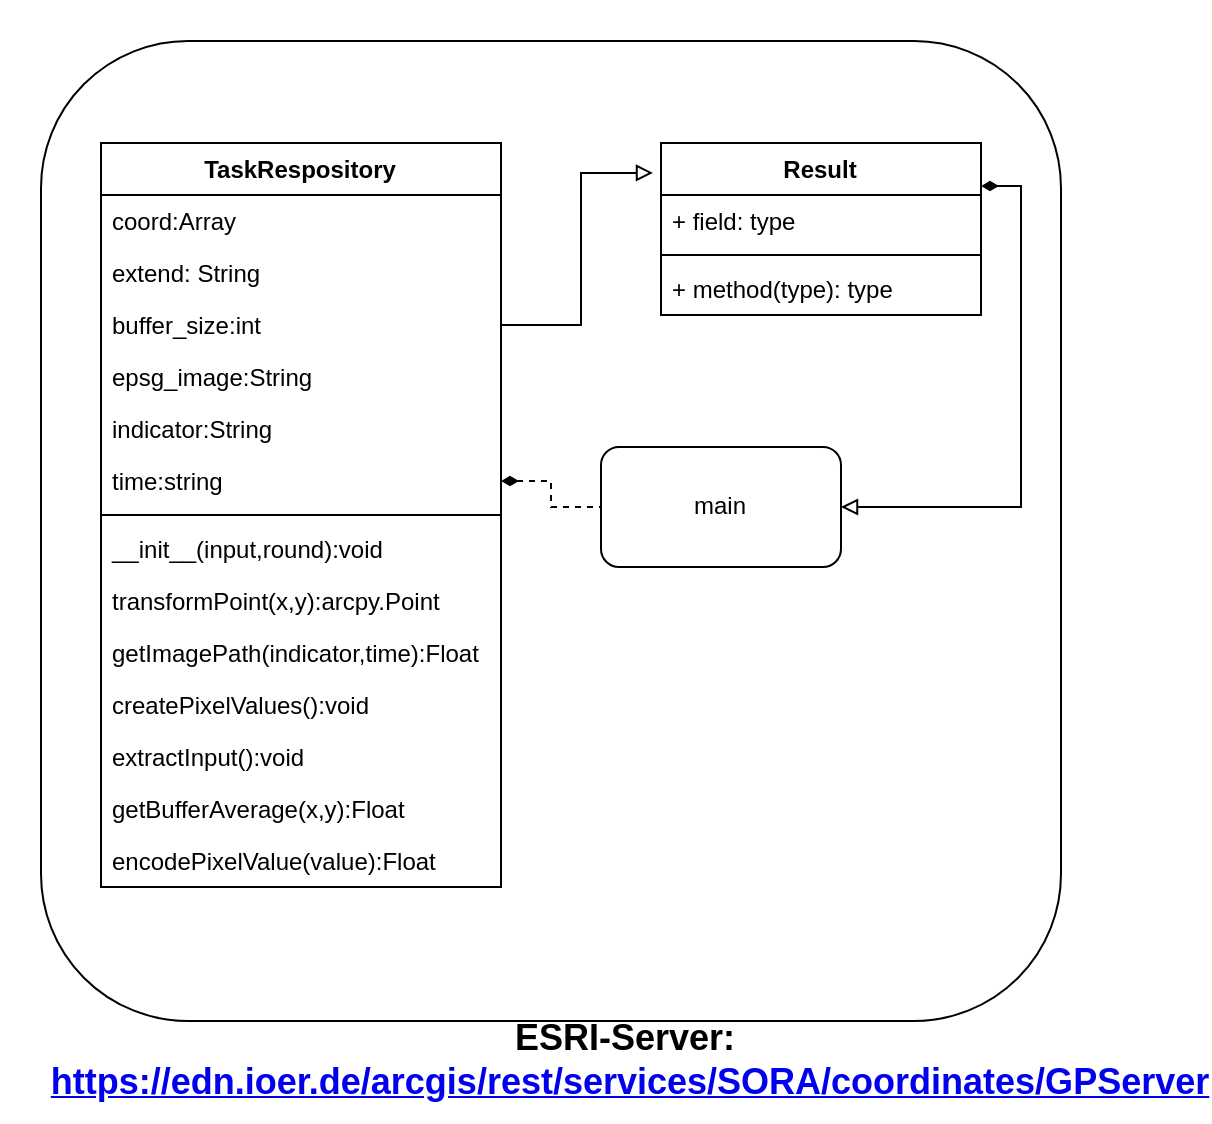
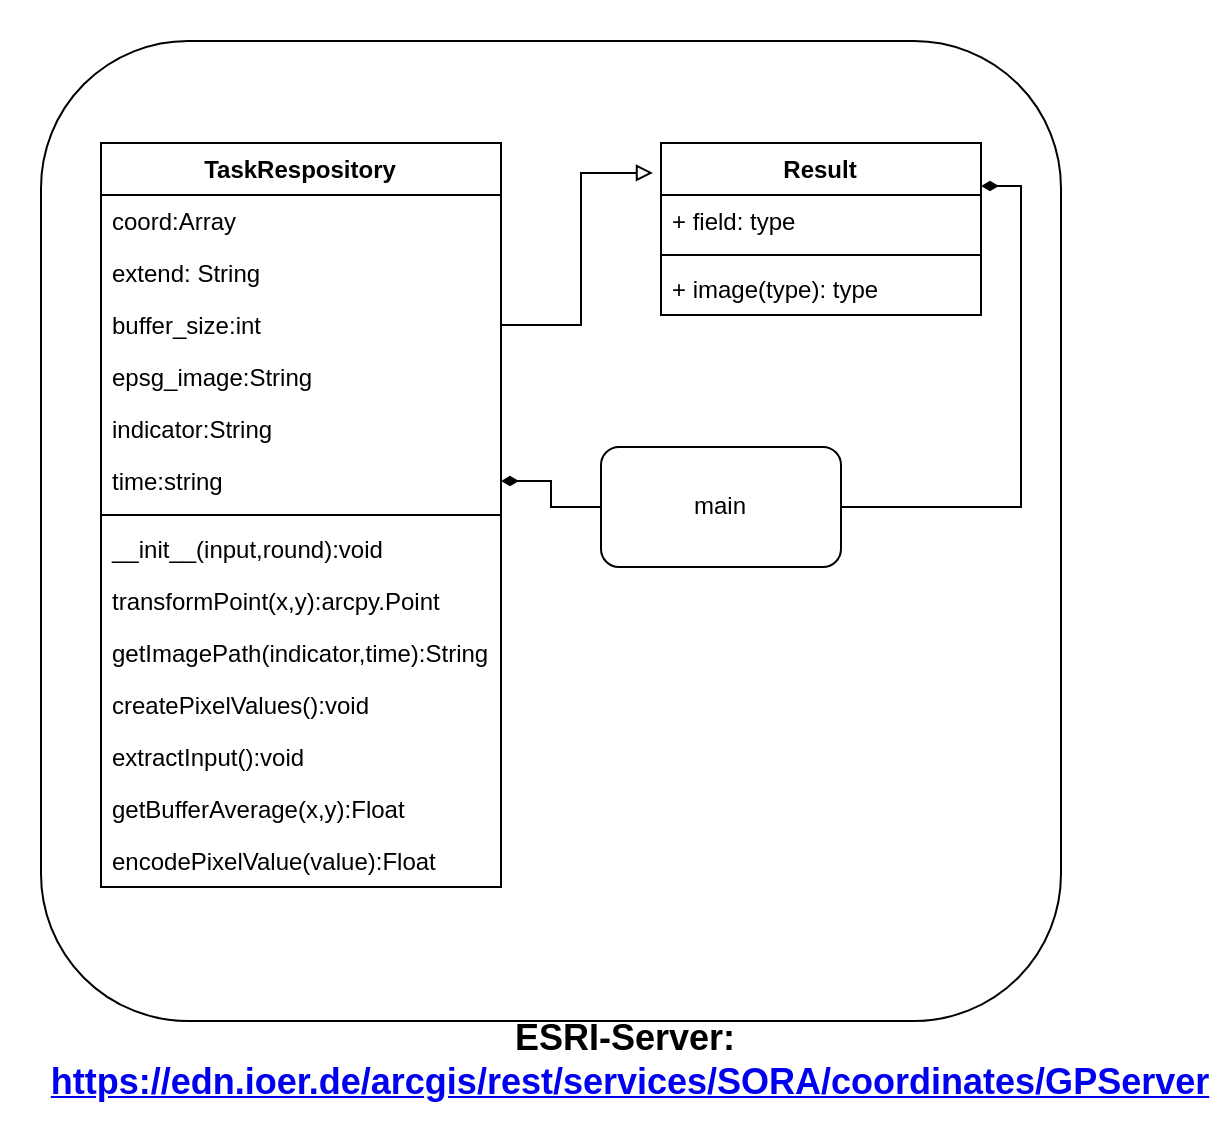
(797, 290) -> (787, 290)
(551, 503) -> (551, 503)
(858, 507) -> (851, 507)
(322, 654) -> (328, 654)
